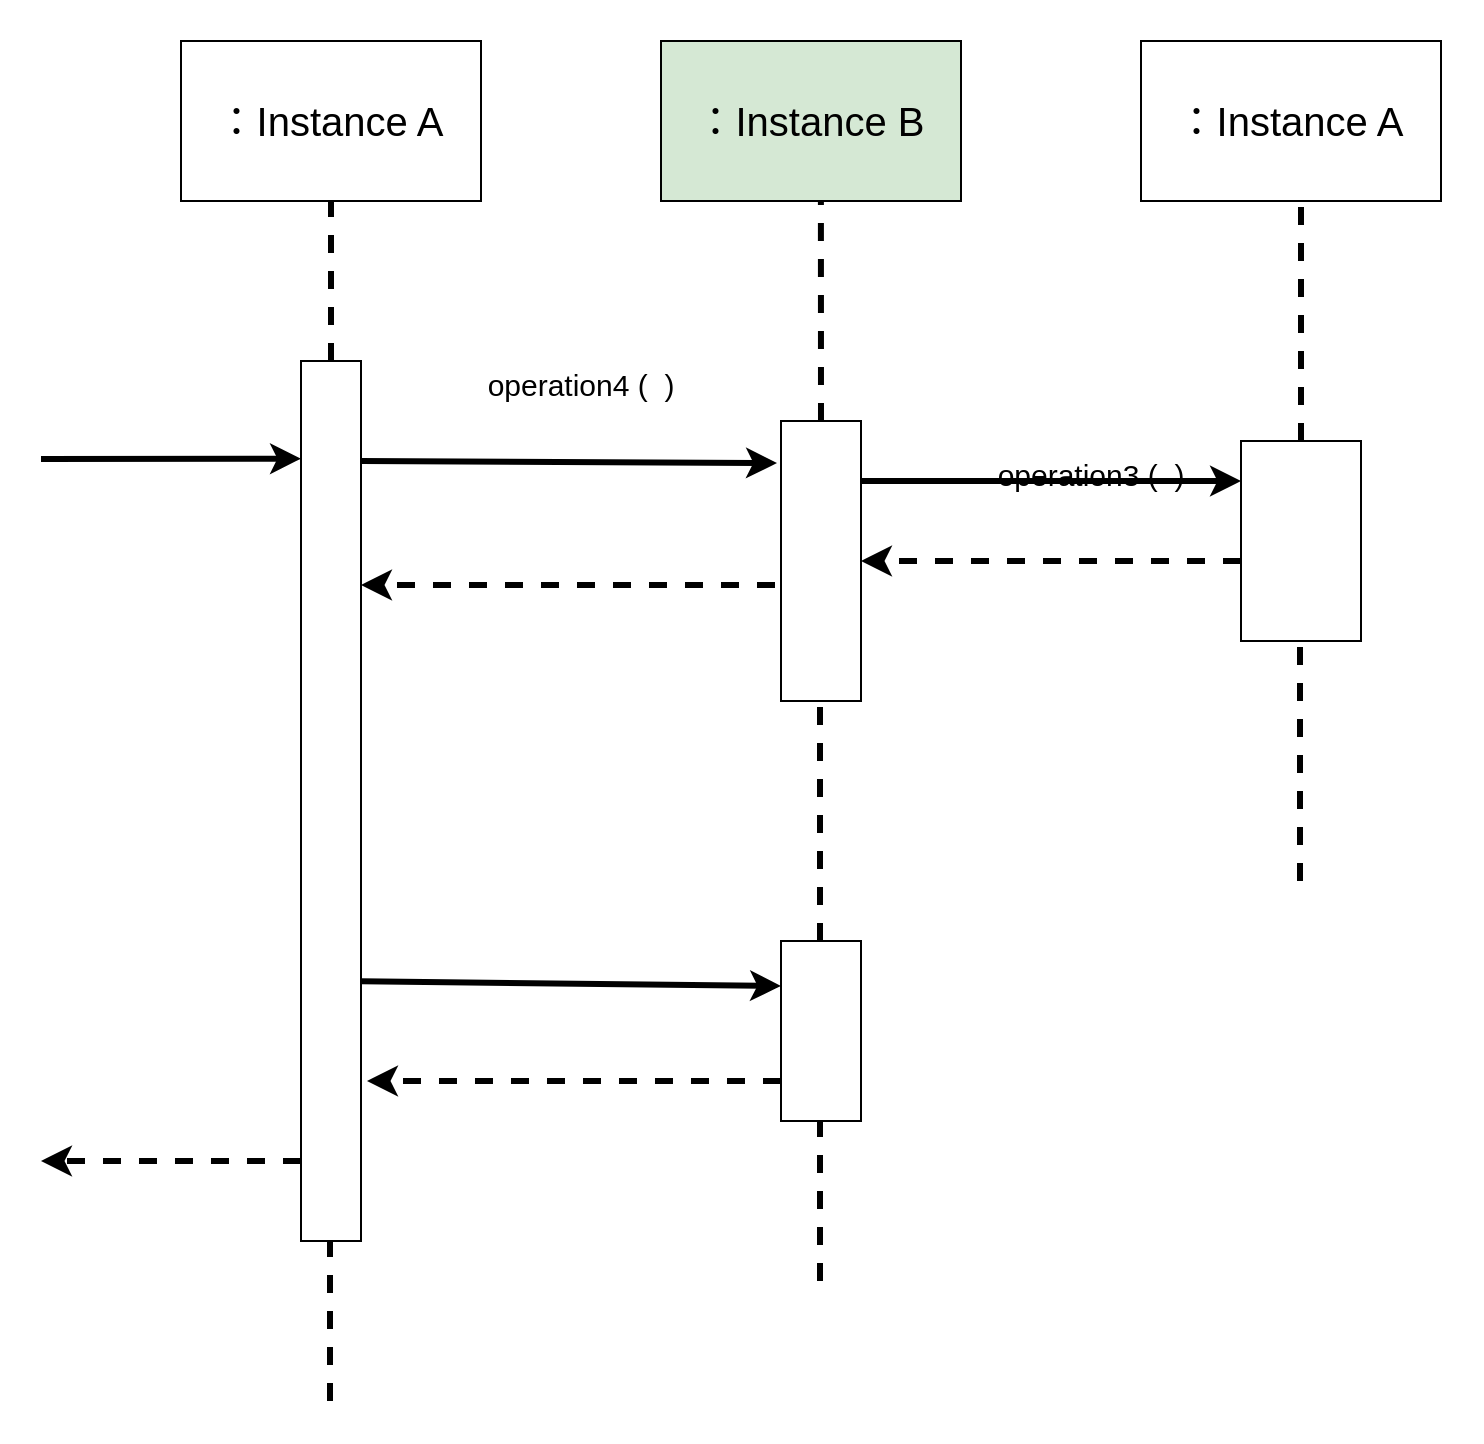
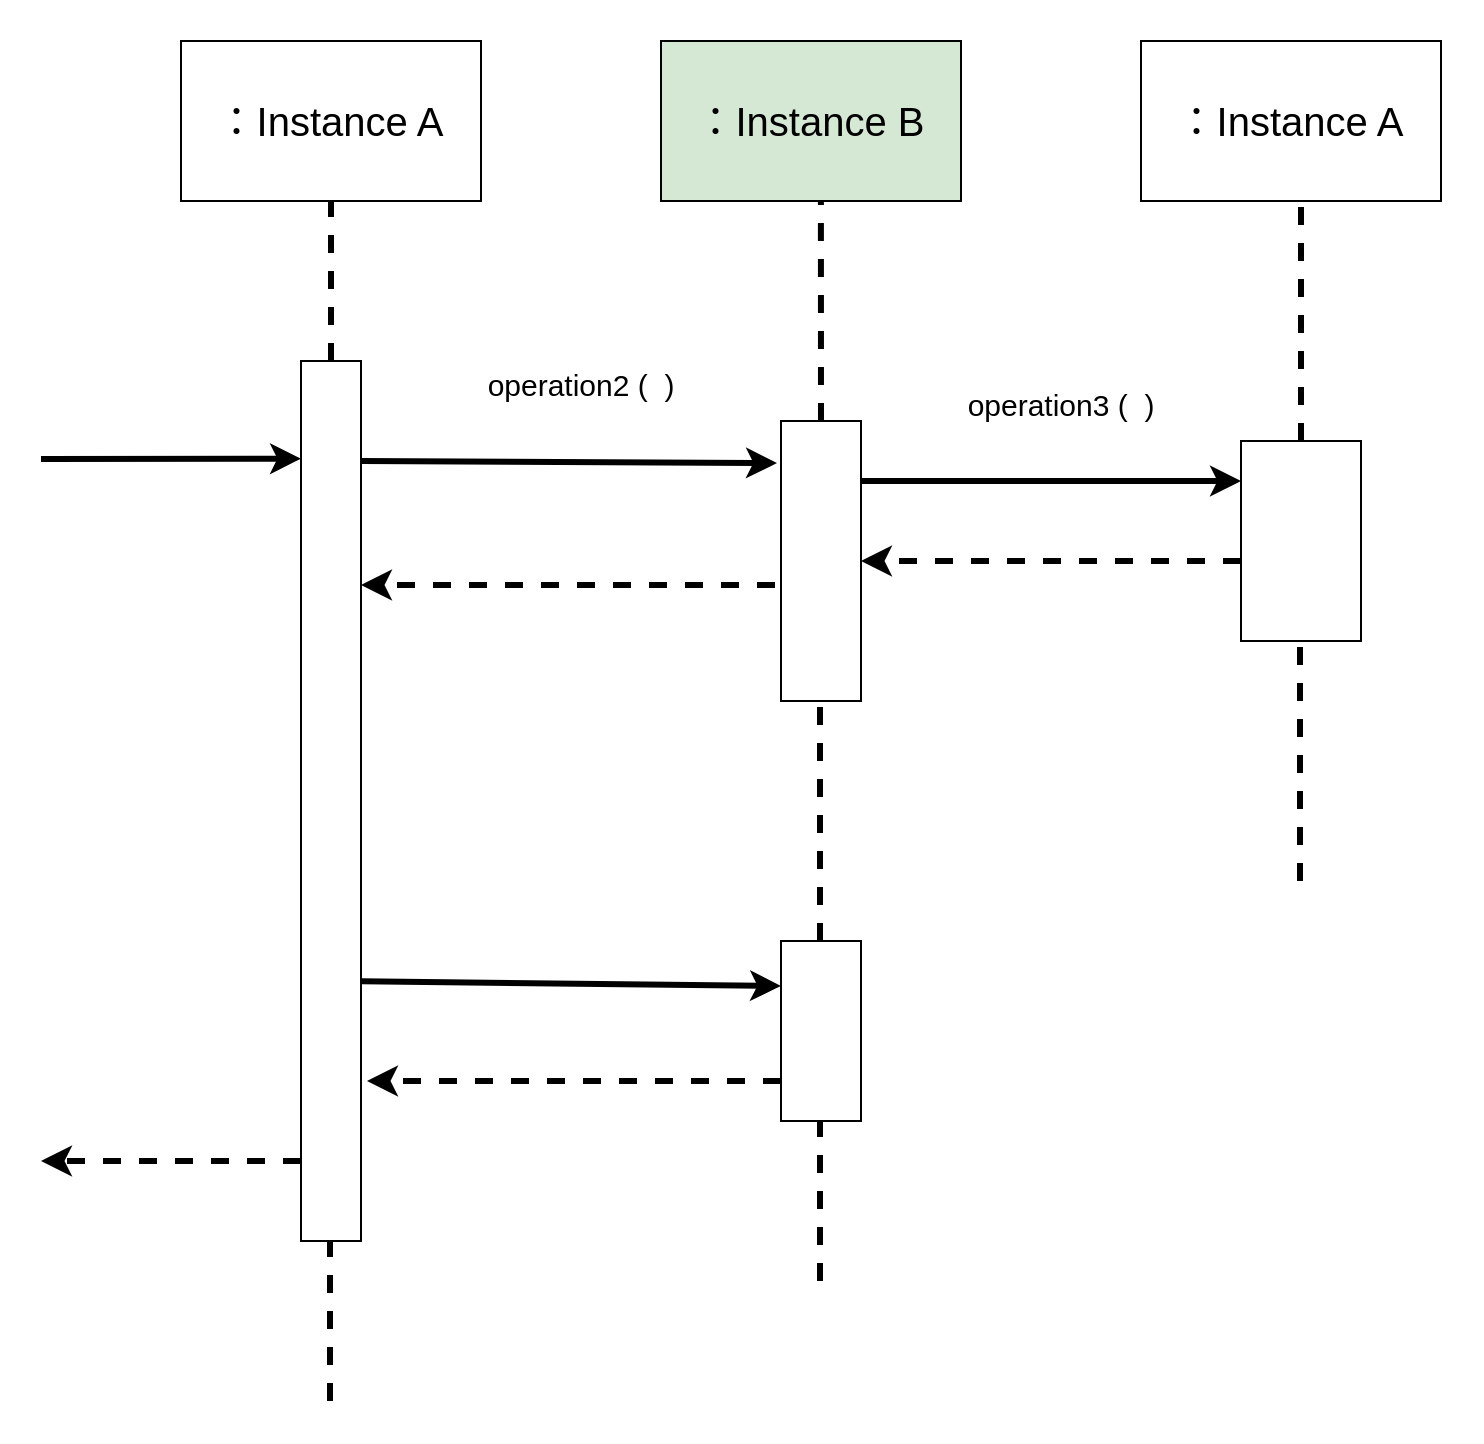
(582, 381) -> (582, 381)
(1091, 471) -> (1061, 401)
